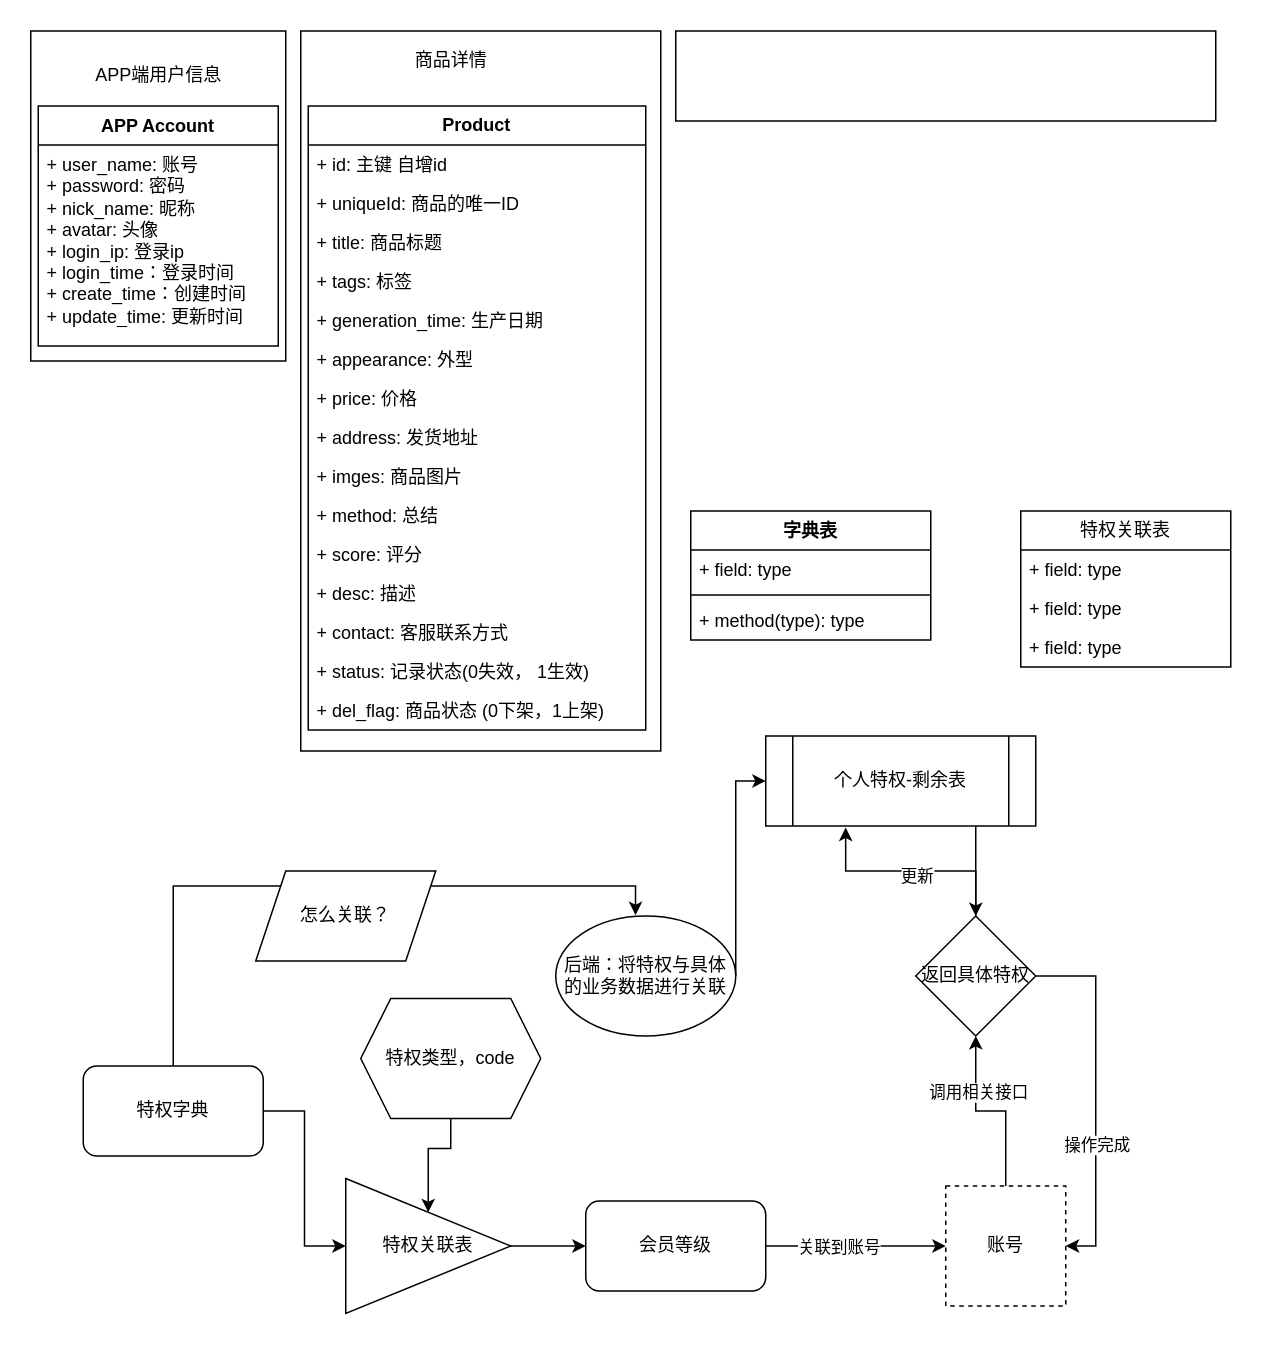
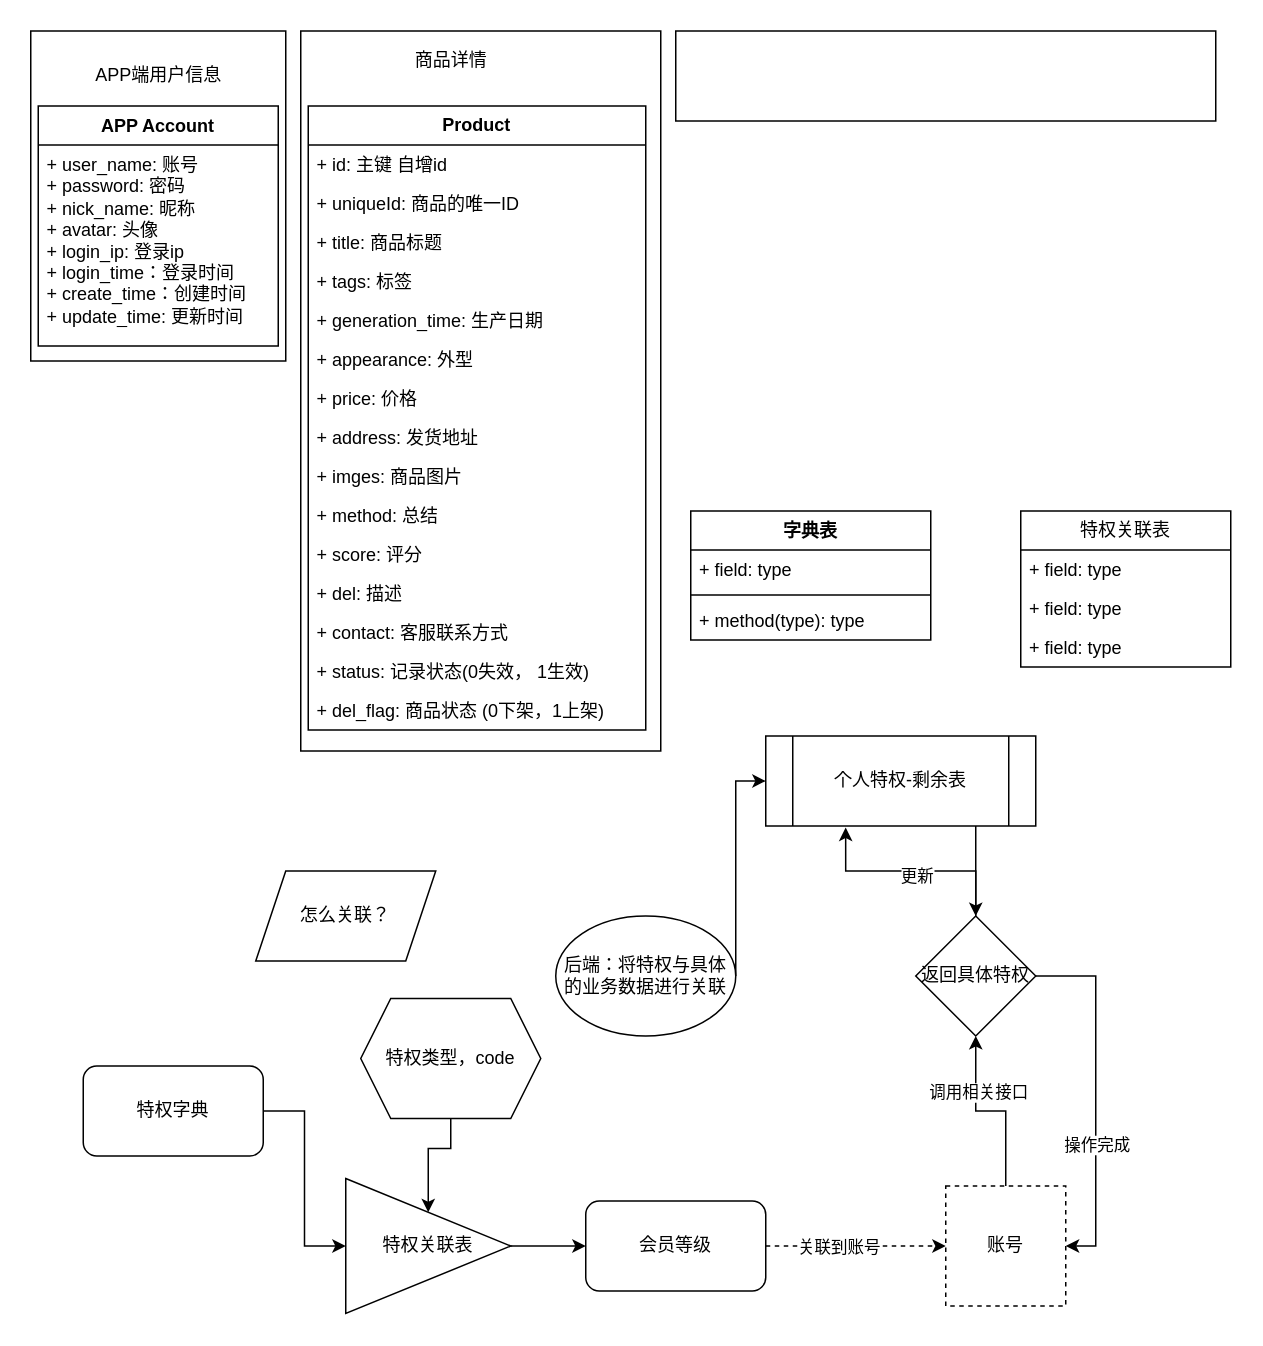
(371, 595) -> (364, 595)
(173, 922) -> none
(907, 1246) -> (907, 1246)
